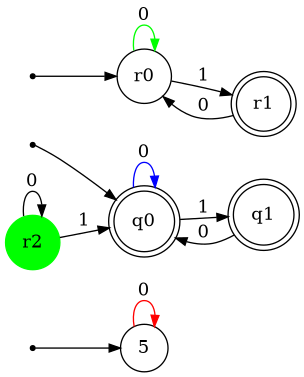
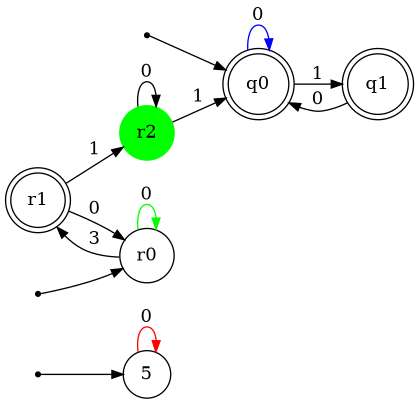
(204, 76) -> (95, 239)
none -> (90, 168)
